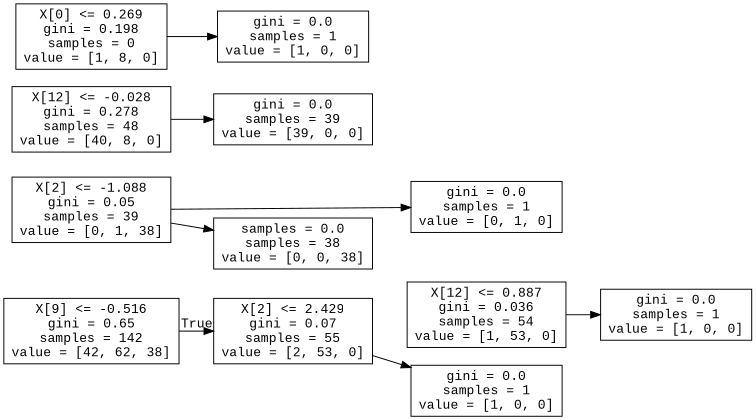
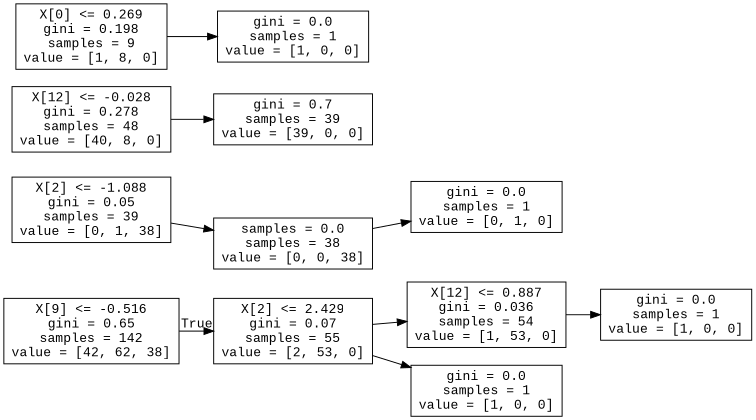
(91, 37) -> (91, 37)
(293, 119) -> (293, 119)
(286, 208) -> (387, 226)
none -> (385, 323)
